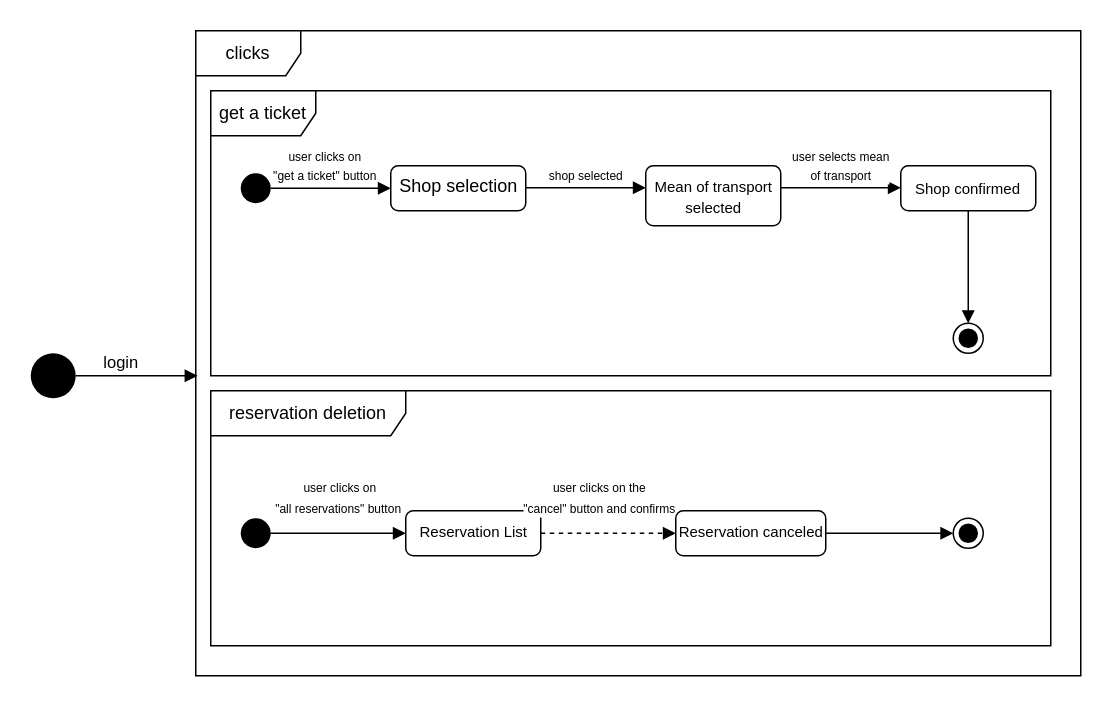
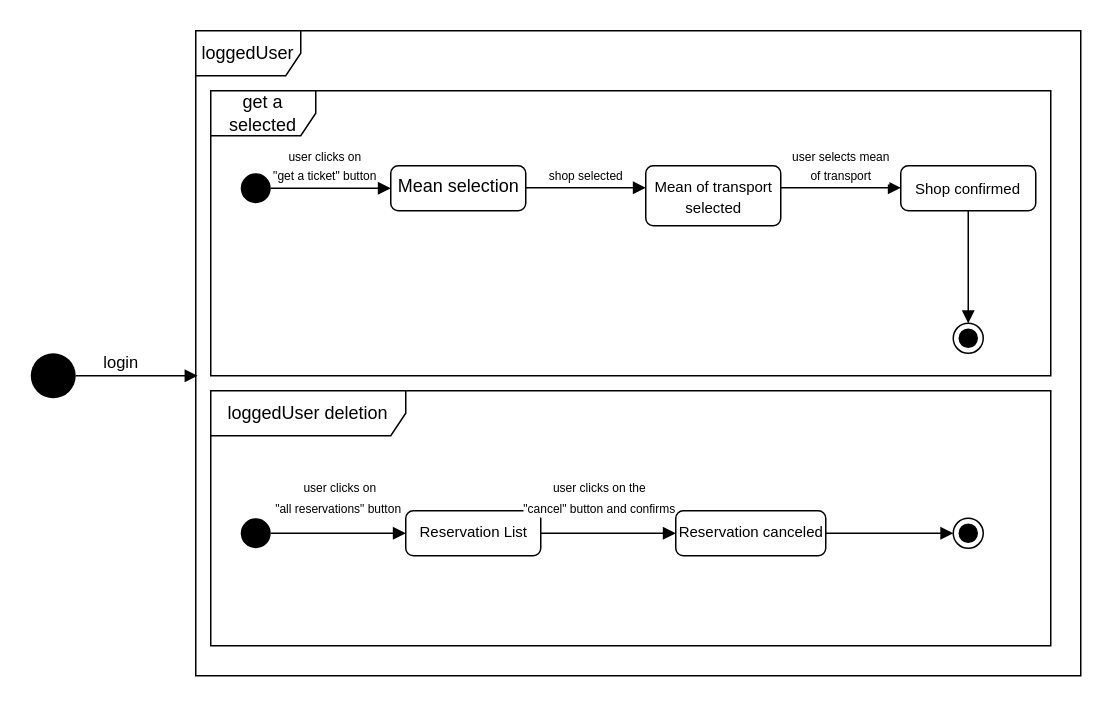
(248, 53) -> (248, 53)
(263, 113) -> (263, 113)
(459, 187) -> (459, 187)
(308, 413) -> (308, 413)
(603, 533) -> (603, 533)
